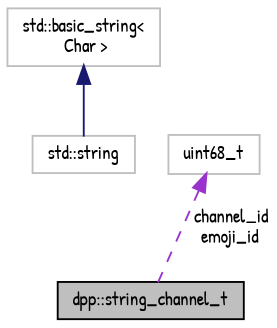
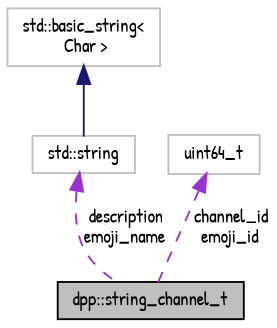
(214, 154) -> (214, 154)
none -> (82, 244)
